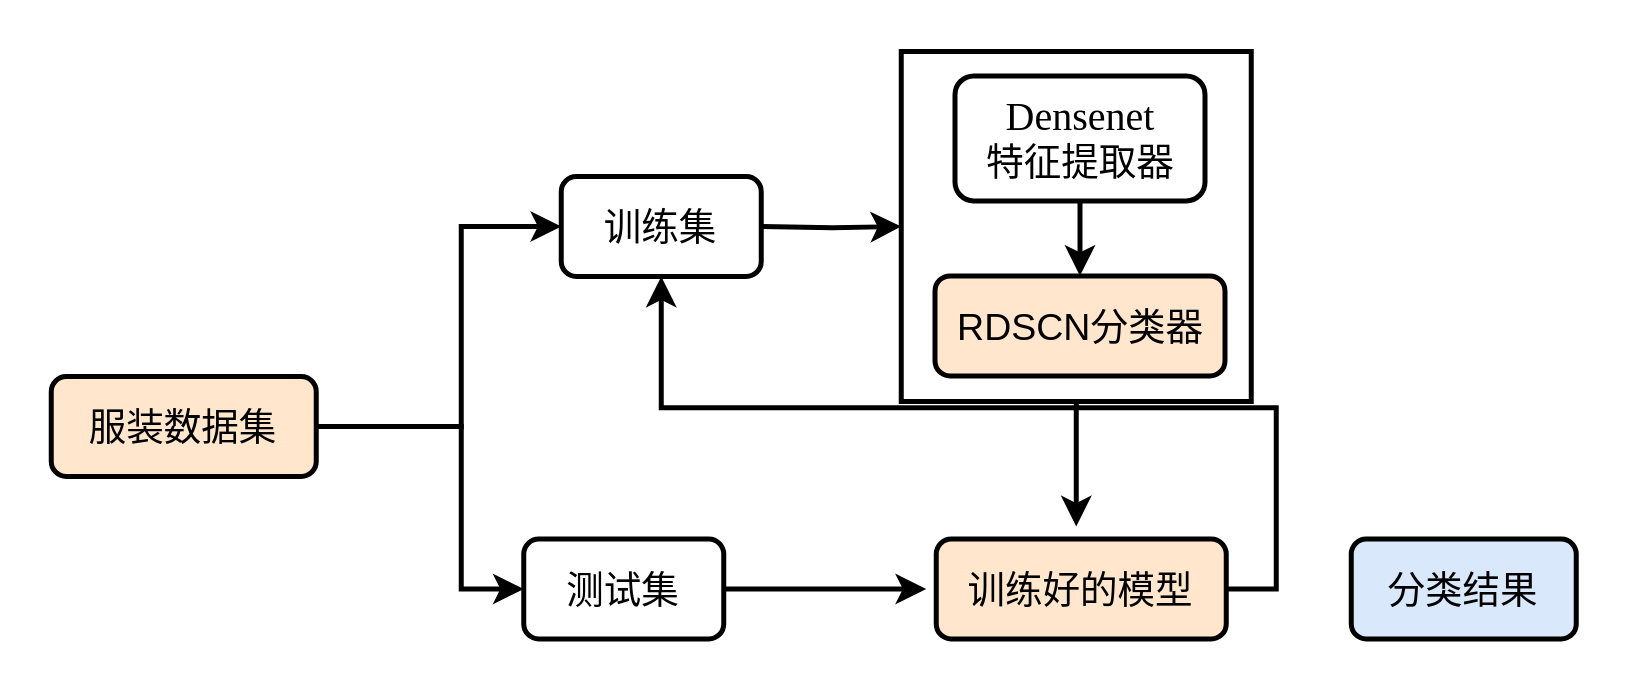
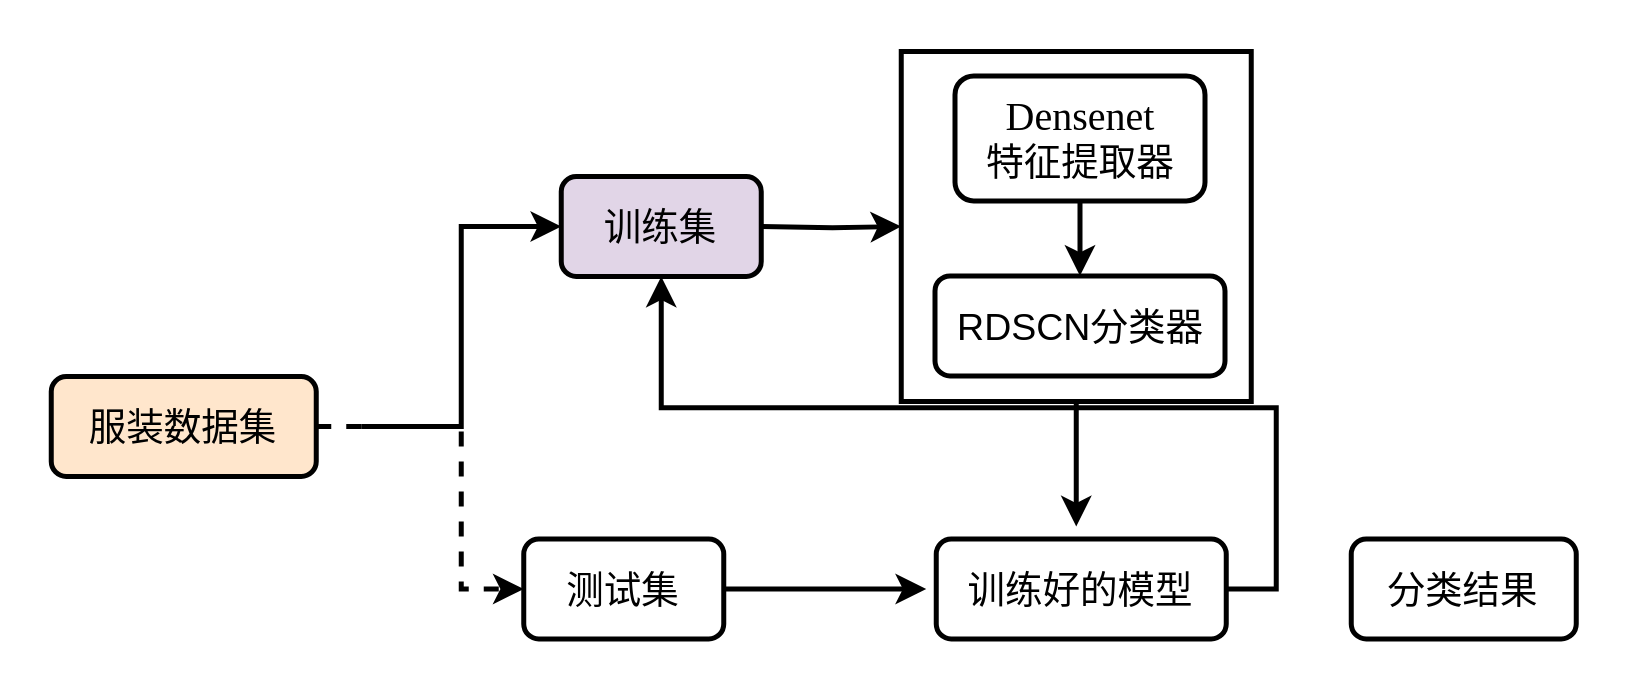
(661, 226) -> (661, 226)
(1080, 326) -> (1080, 326)
(338, 426) -> (338, 426)
(1081, 589) -> (1081, 589)
(1464, 589) -> (1464, 589)
